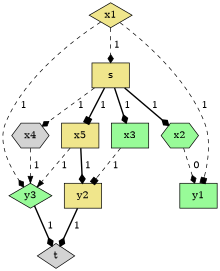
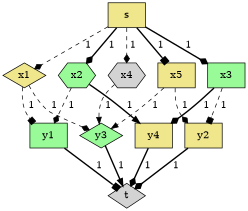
(111, 41) -> (75, 46)
none -> (154, 136)
(81, 161) -> (176, 103)
none -> (89, 166)
(195, 166) -> (70, 105)
(42, 222) -> (113, 163)
